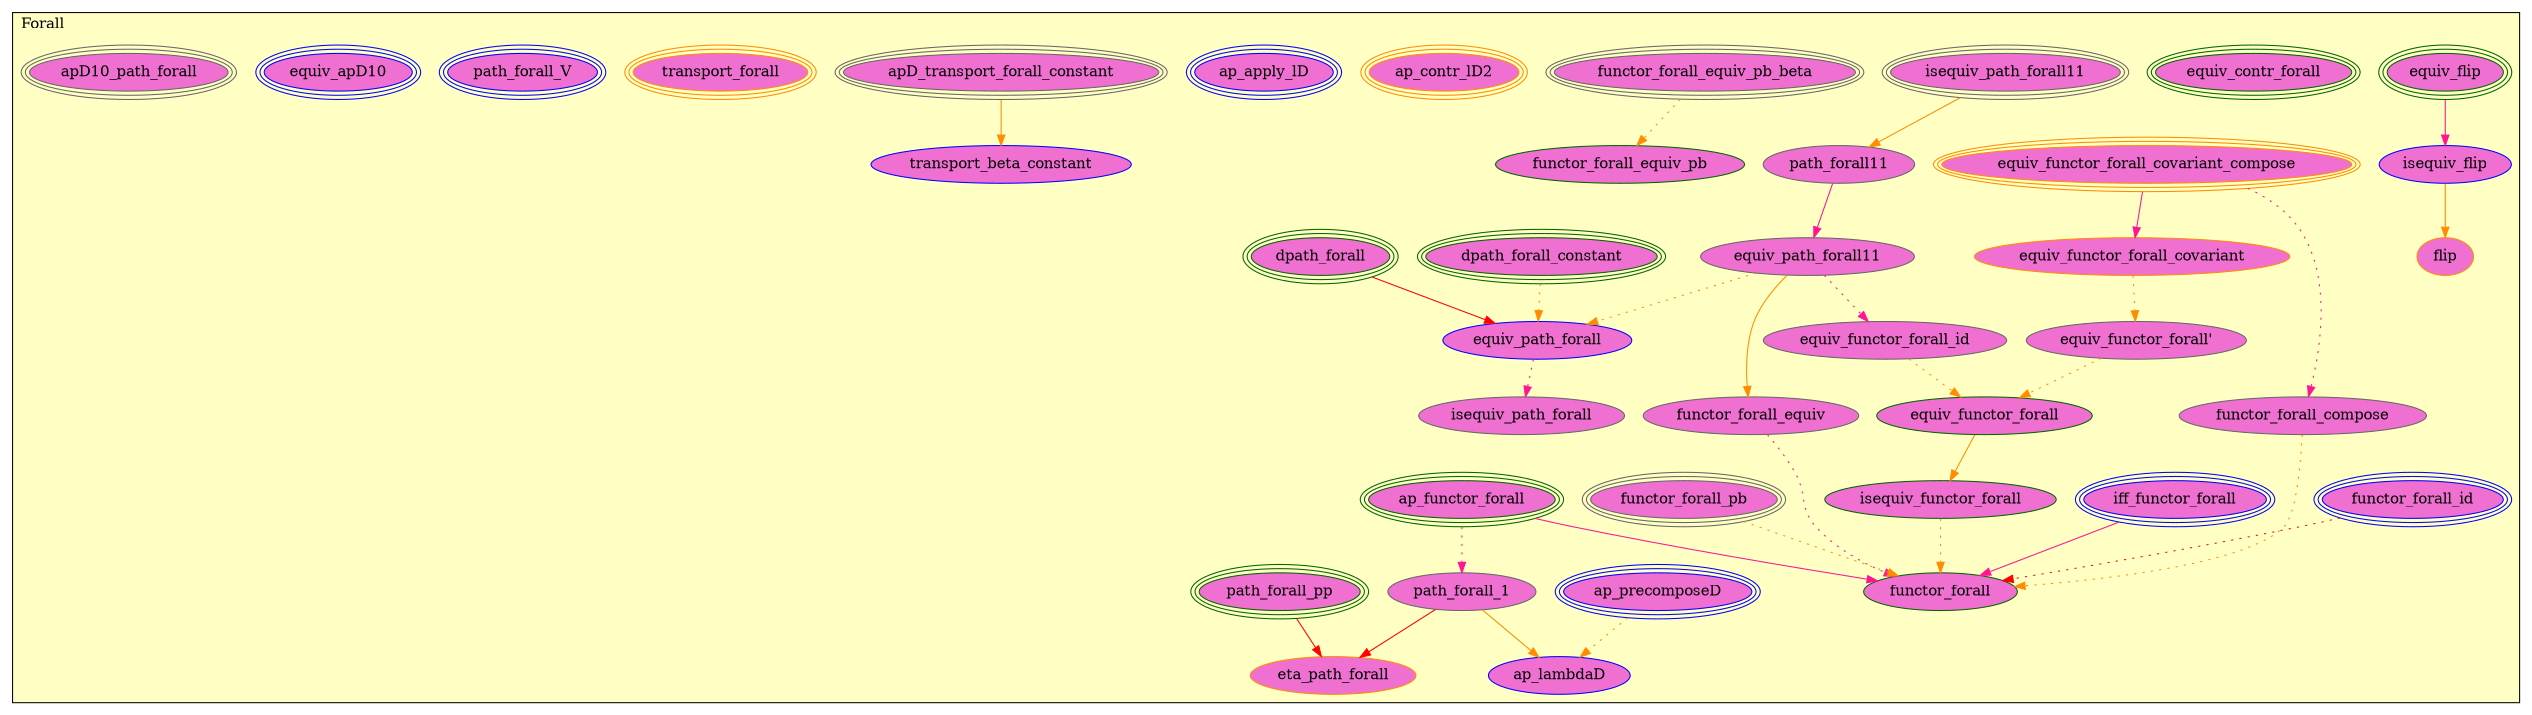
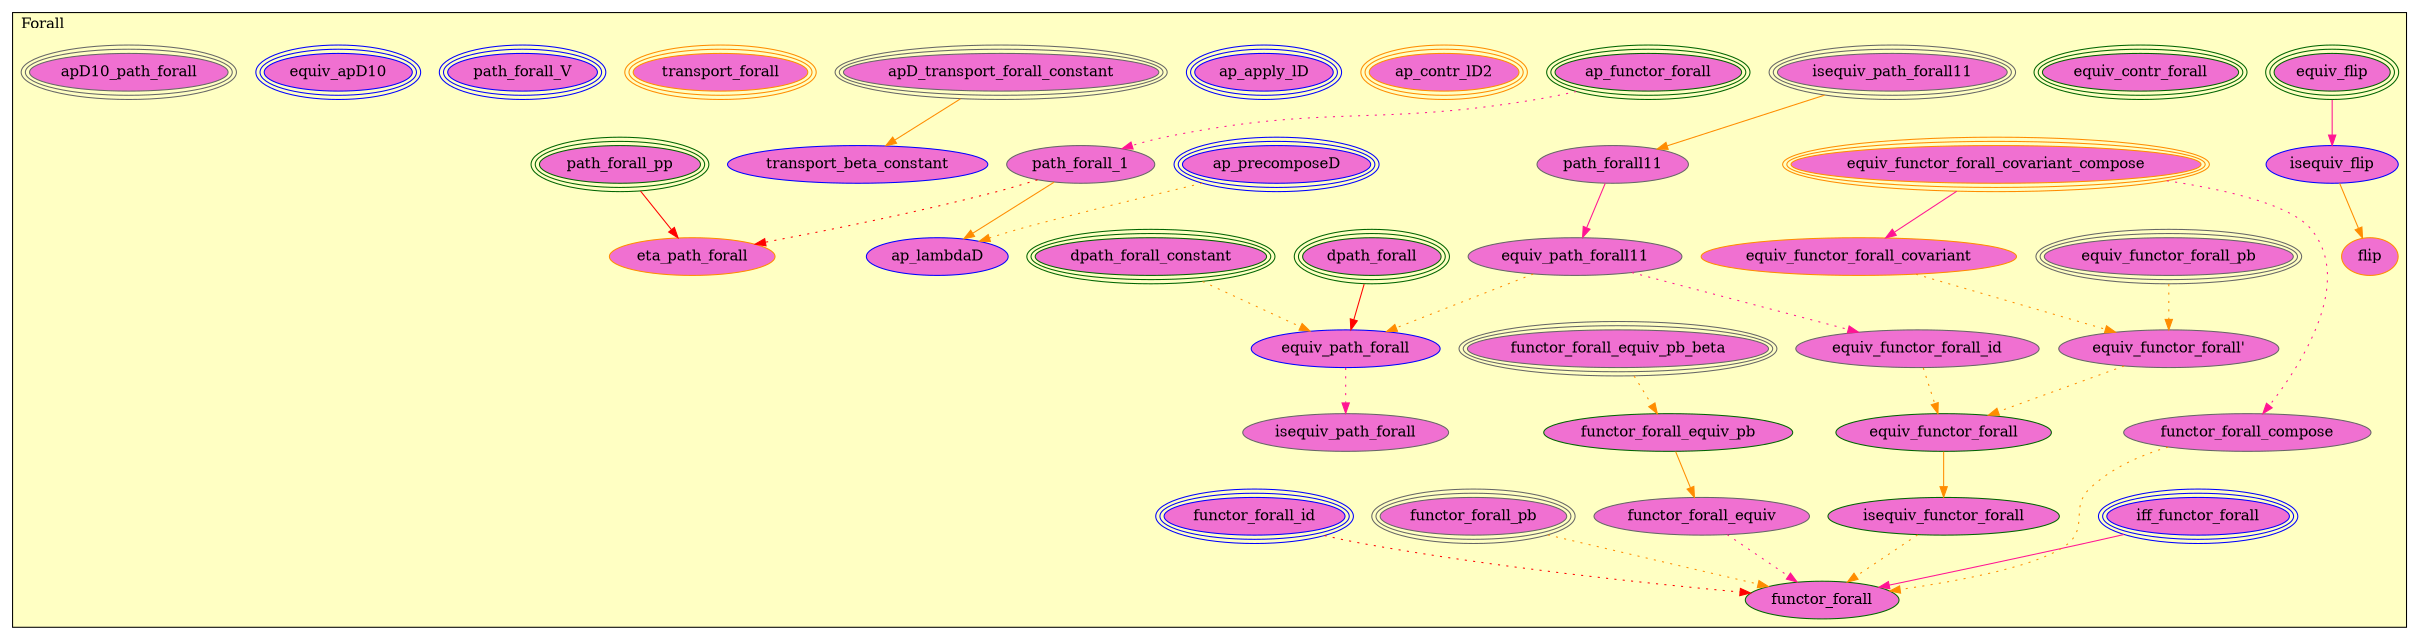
none -> (2169, 257)
(1753, 325) -> (1683, 470)
(1701, 551) -> none
(1402, 631) -> (902, 214)
